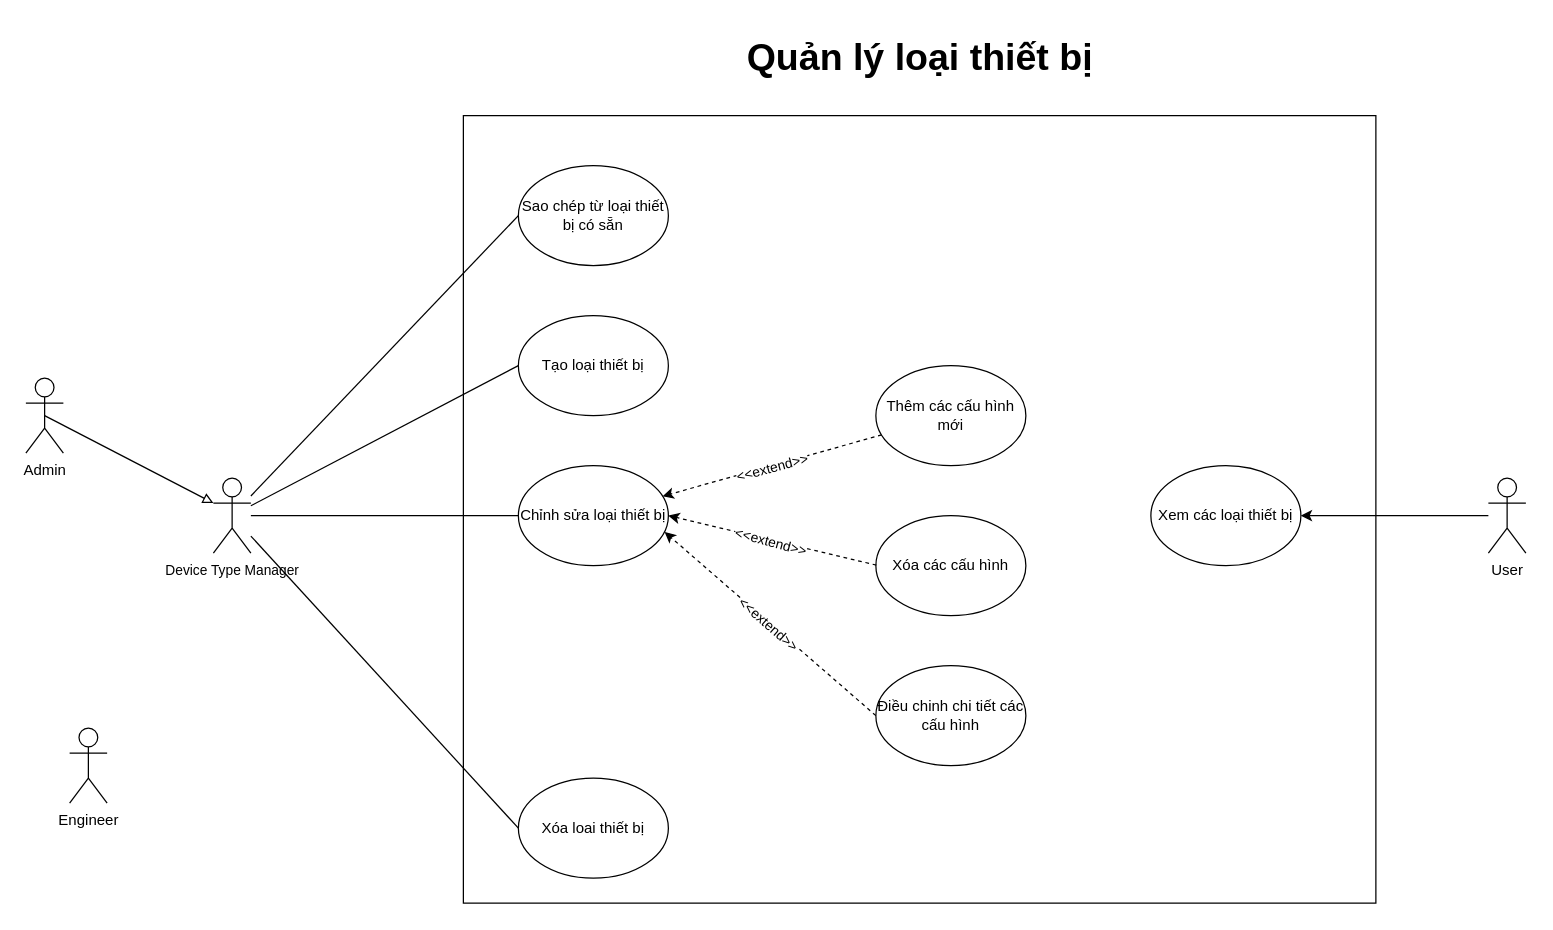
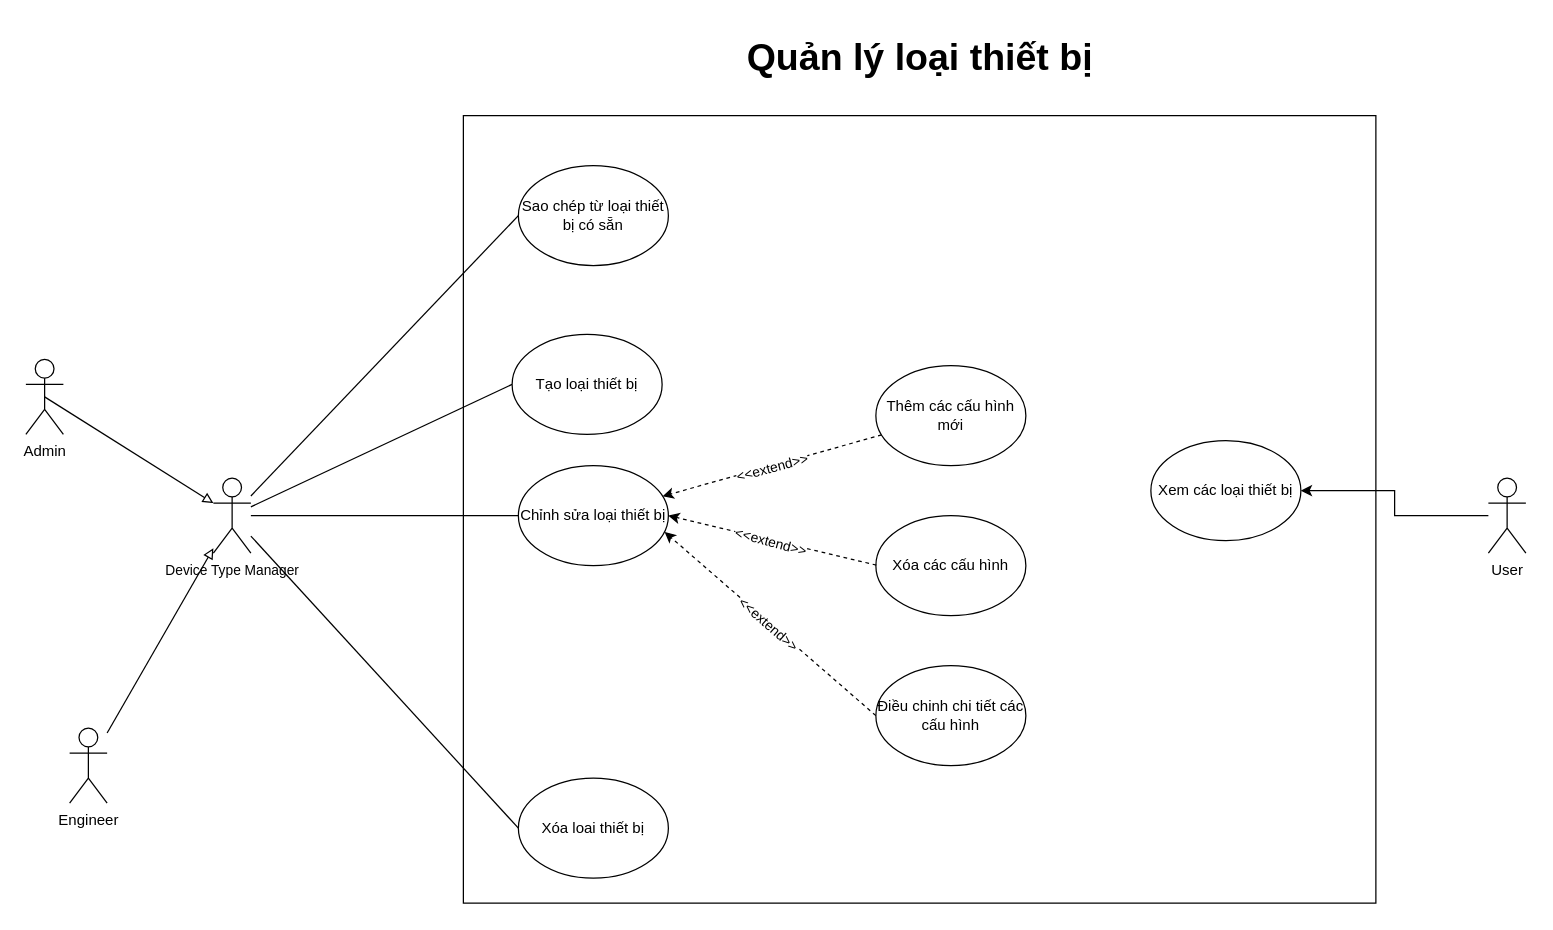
(593, 366) -> (587, 384)
(44, 416) -> (44, 397)
(1226, 516) -> (1226, 491)
none -> (157, 645)
